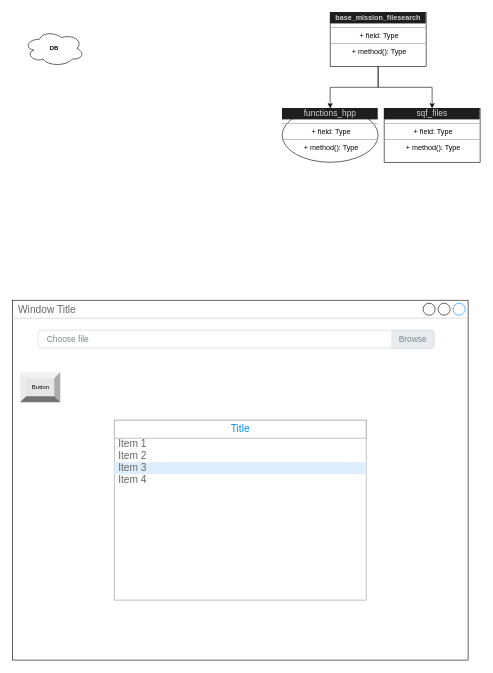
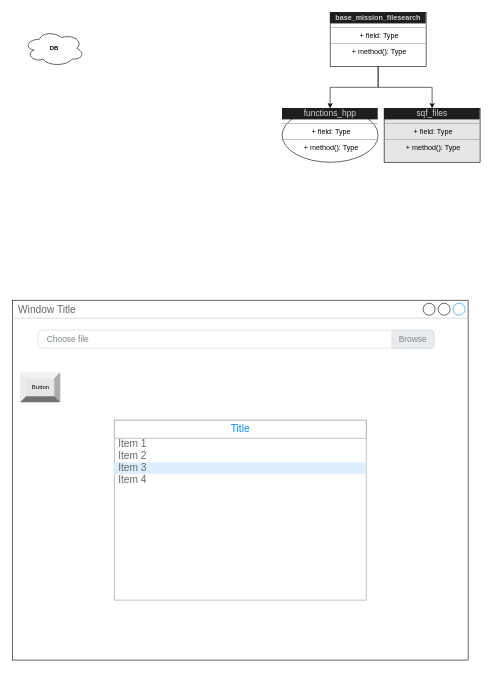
(432, 135) -> (432, 135)
